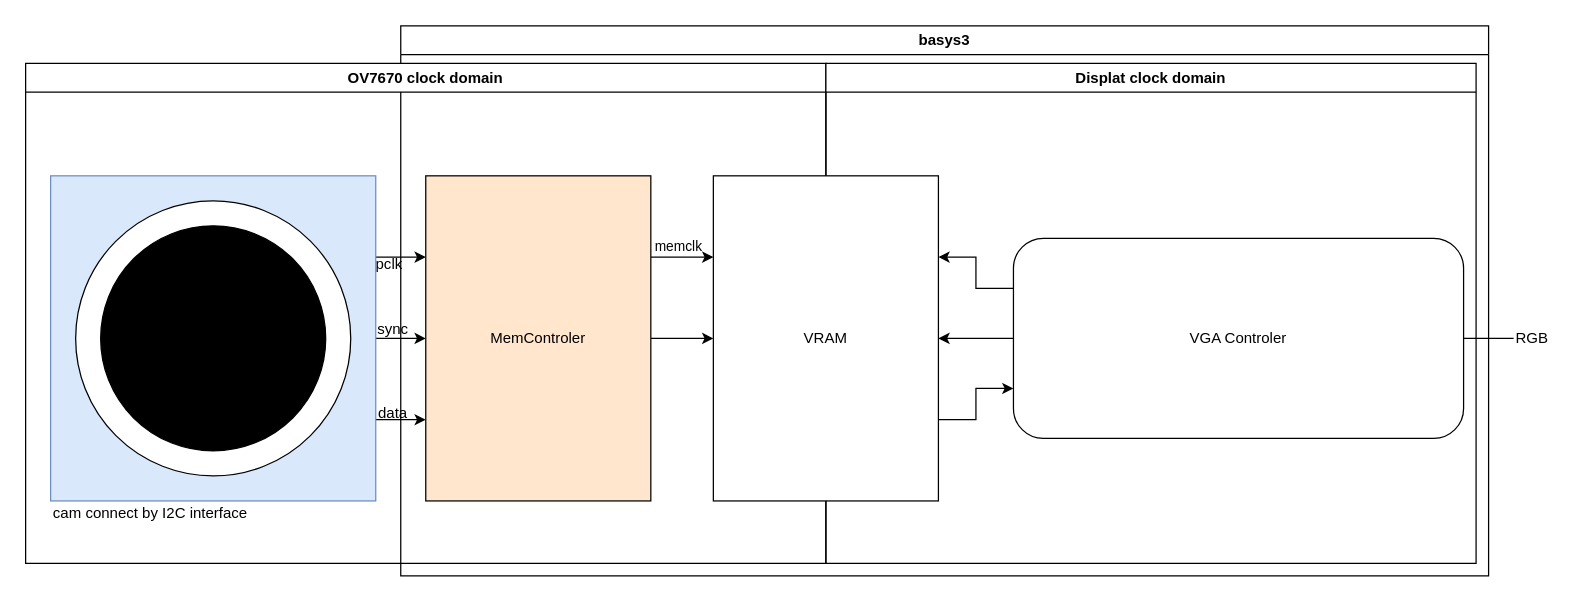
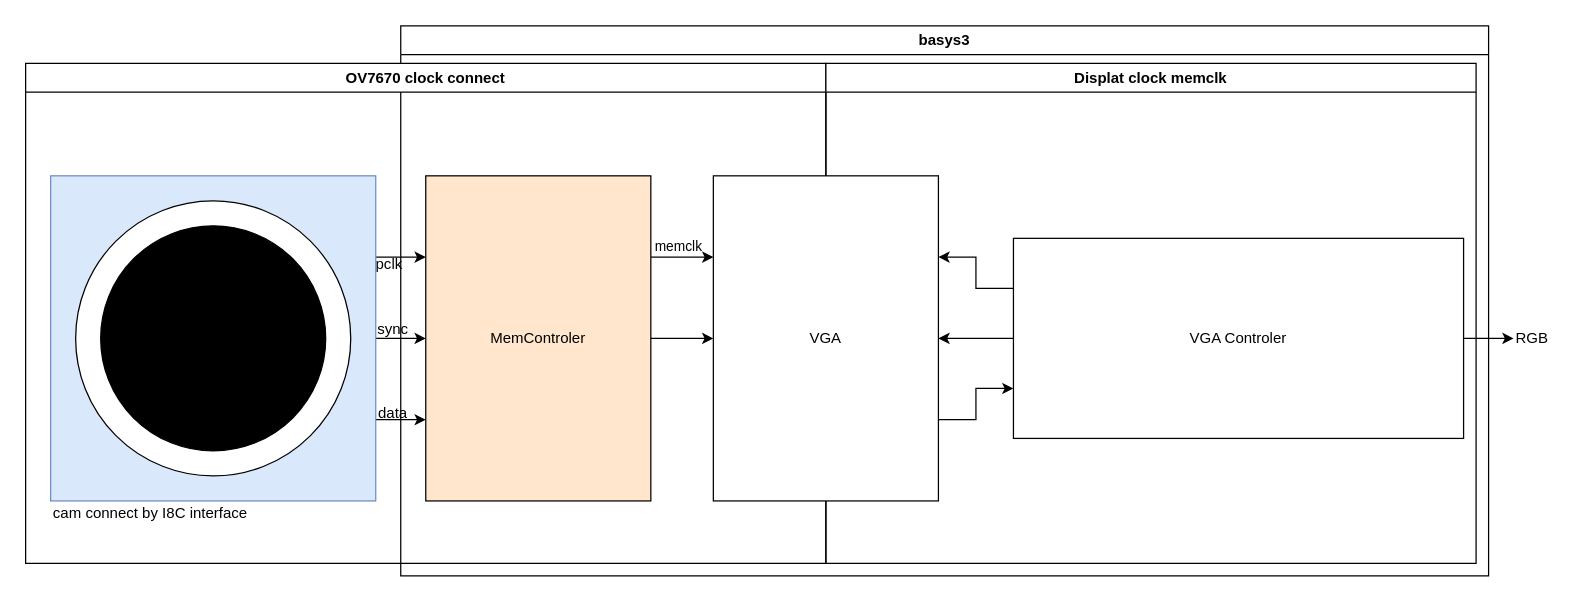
(426, 78) -> (426, 78)
(1151, 78) -> (1151, 78)
(826, 338) -> (826, 338)
(1238, 338) -> (1238, 338)
(1507, 338) -> (1503, 338)
(151, 513) -> (151, 513)
